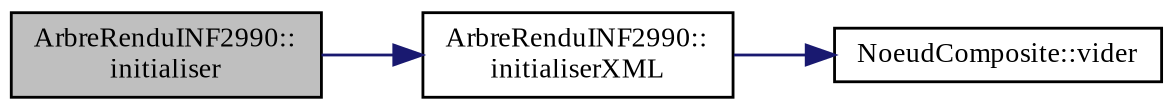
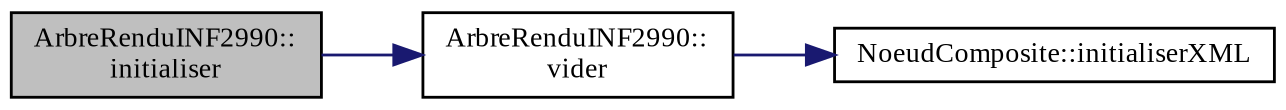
(578, 55) -> (578, 55)
(998, 55) -> (1054, 55)
